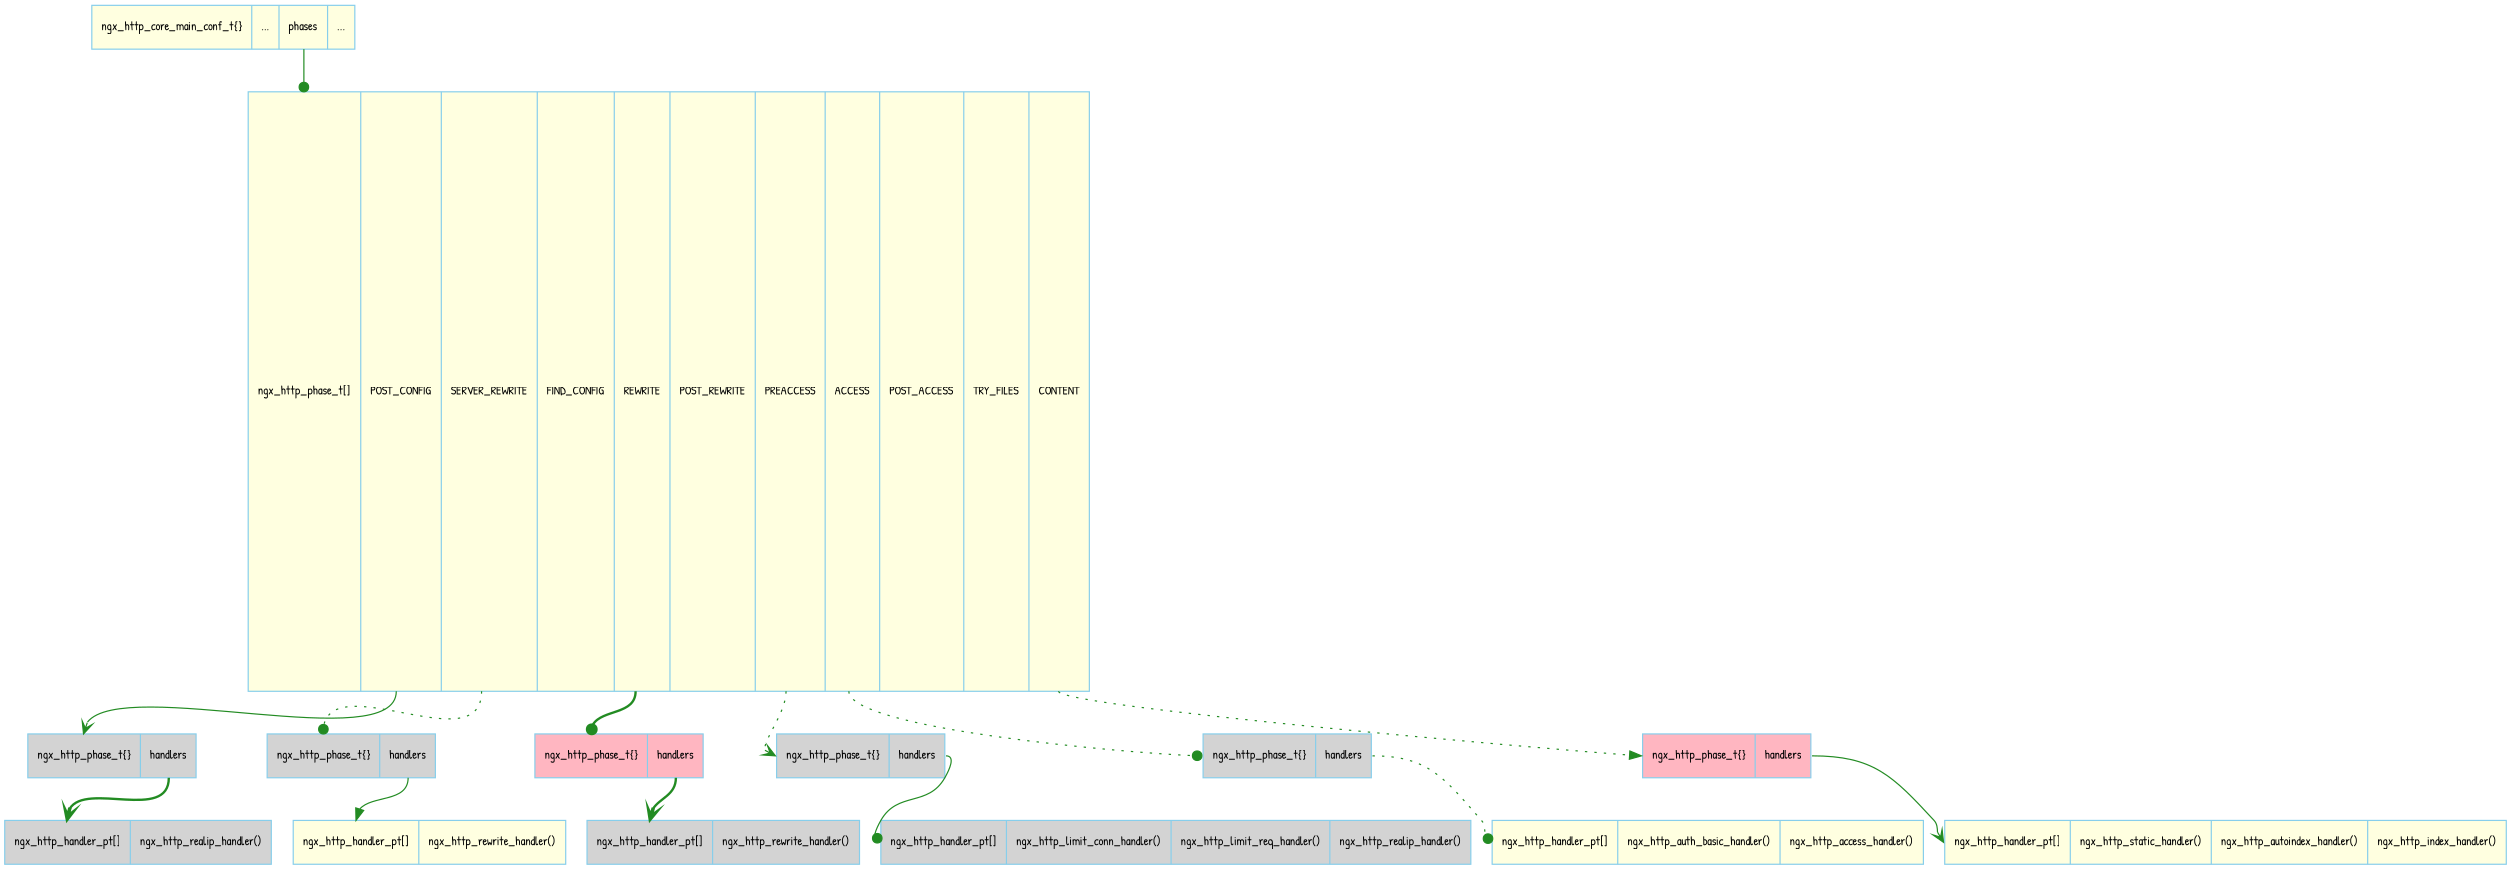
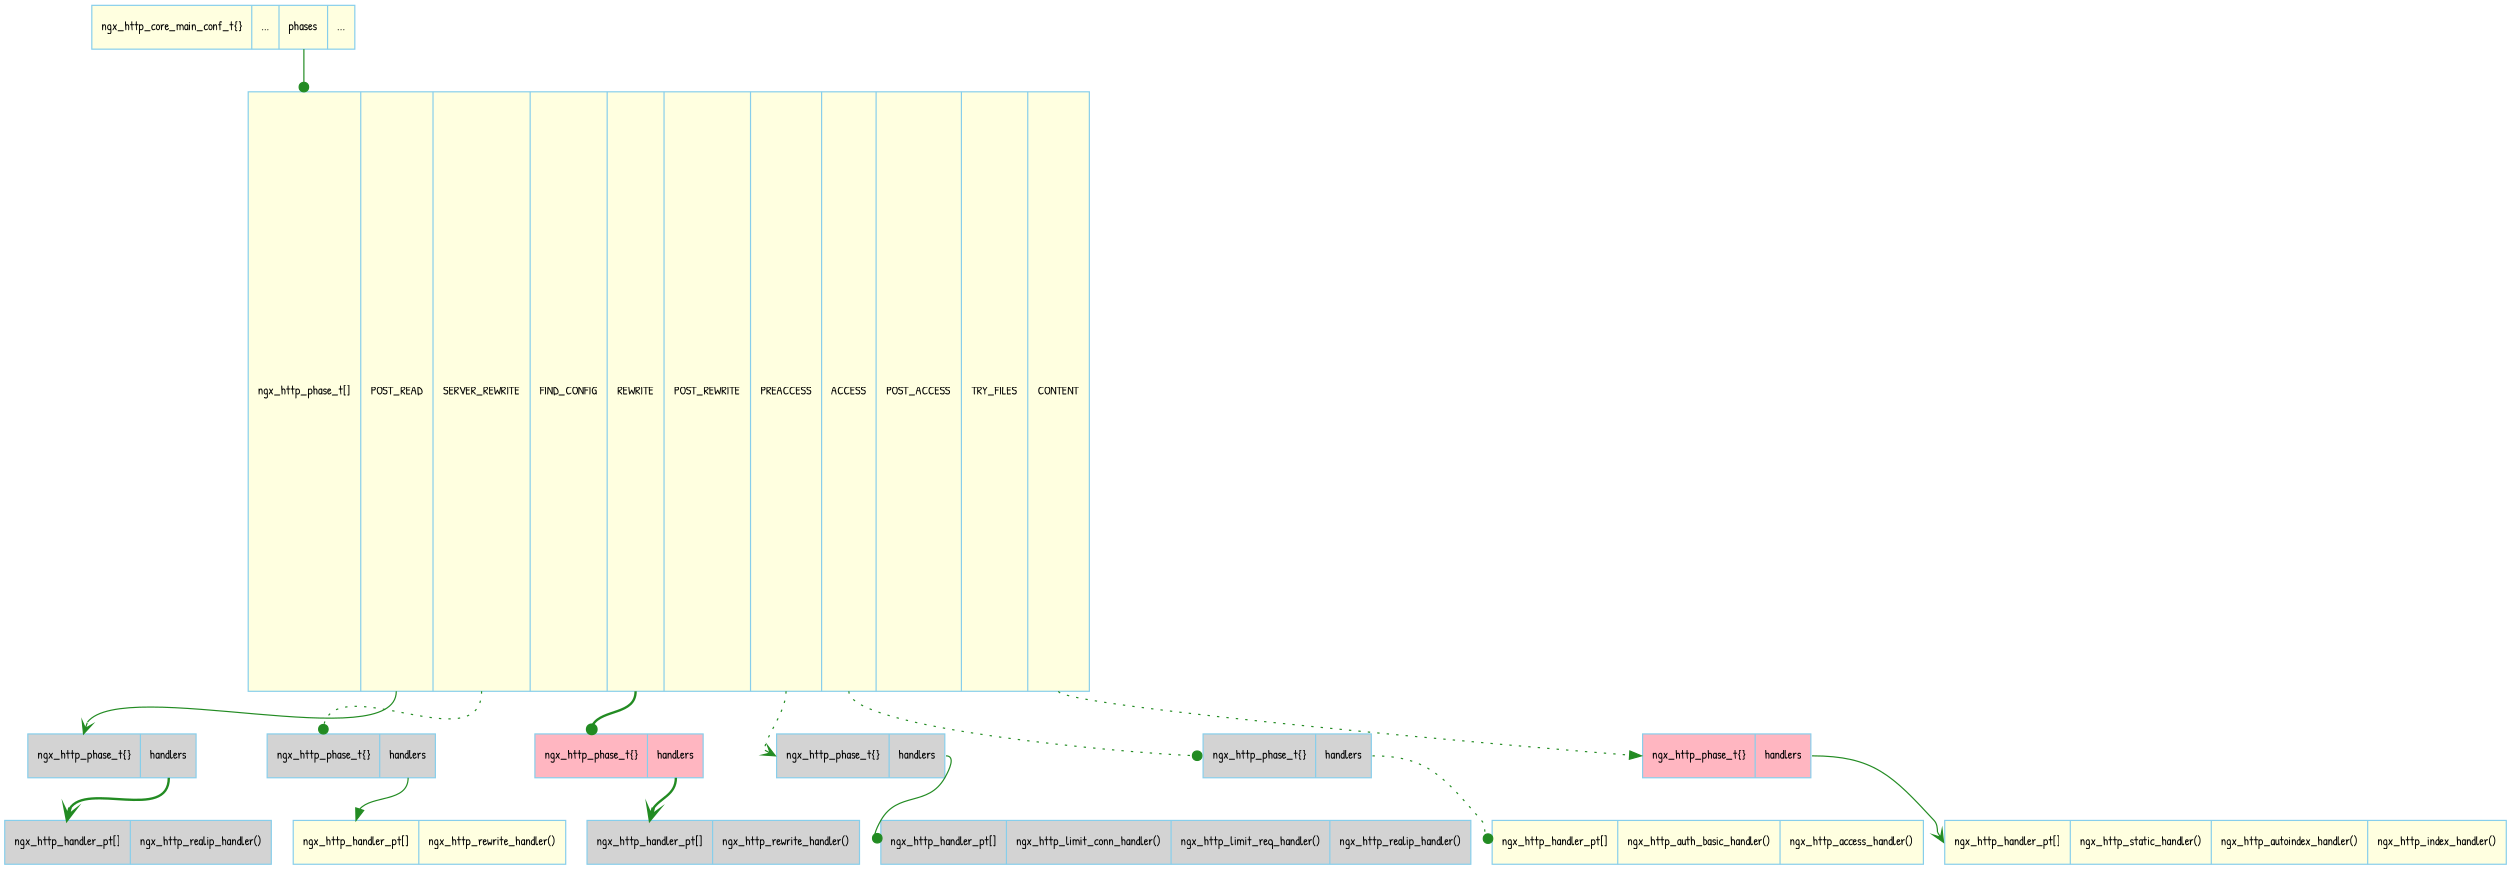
(401, 391) -> (397, 391)
